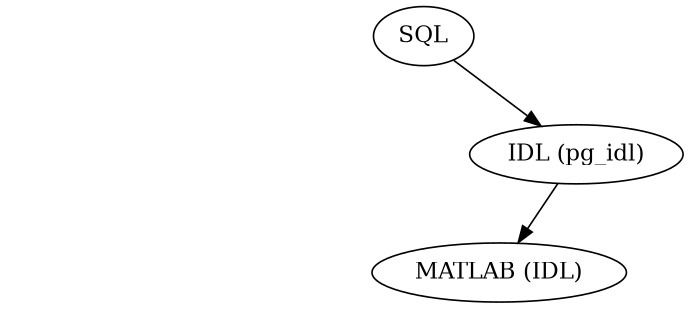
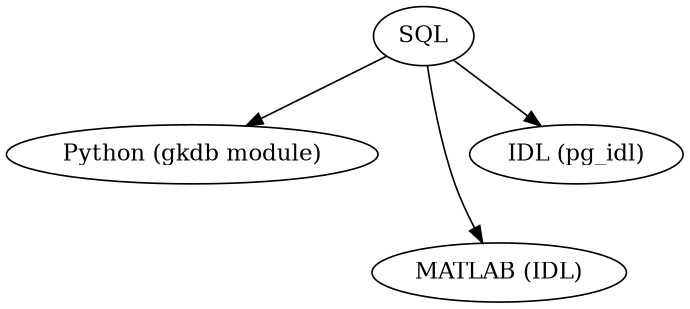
none -> (192, 154)
(543, 206) -> (444, 149)
